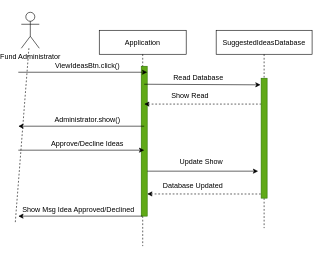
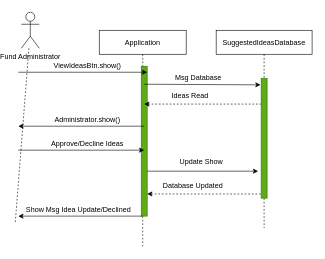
(88, 66) -> (88, 66)
(199, 78) -> (199, 78)
(190, 96) -> (190, 96)
(79, 210) -> (79, 210)
